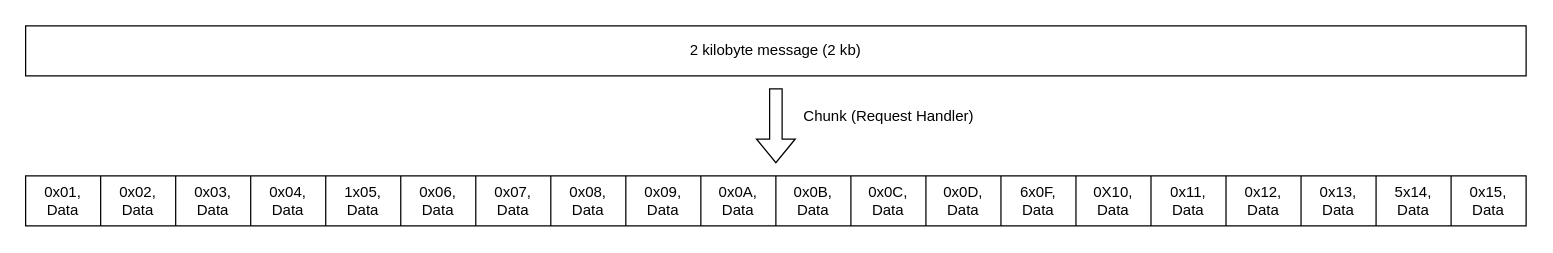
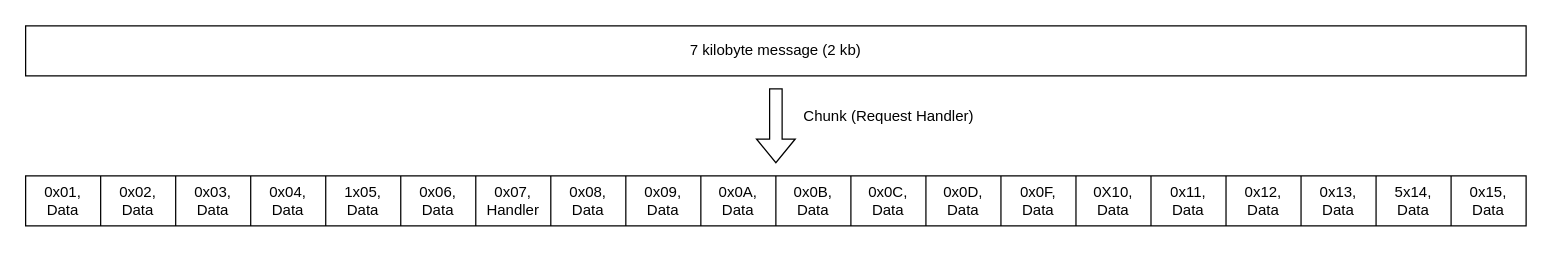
(776, 51) -> (776, 51)
(513, 201) -> (513, 201)
(1038, 201) -> (1038, 201)
